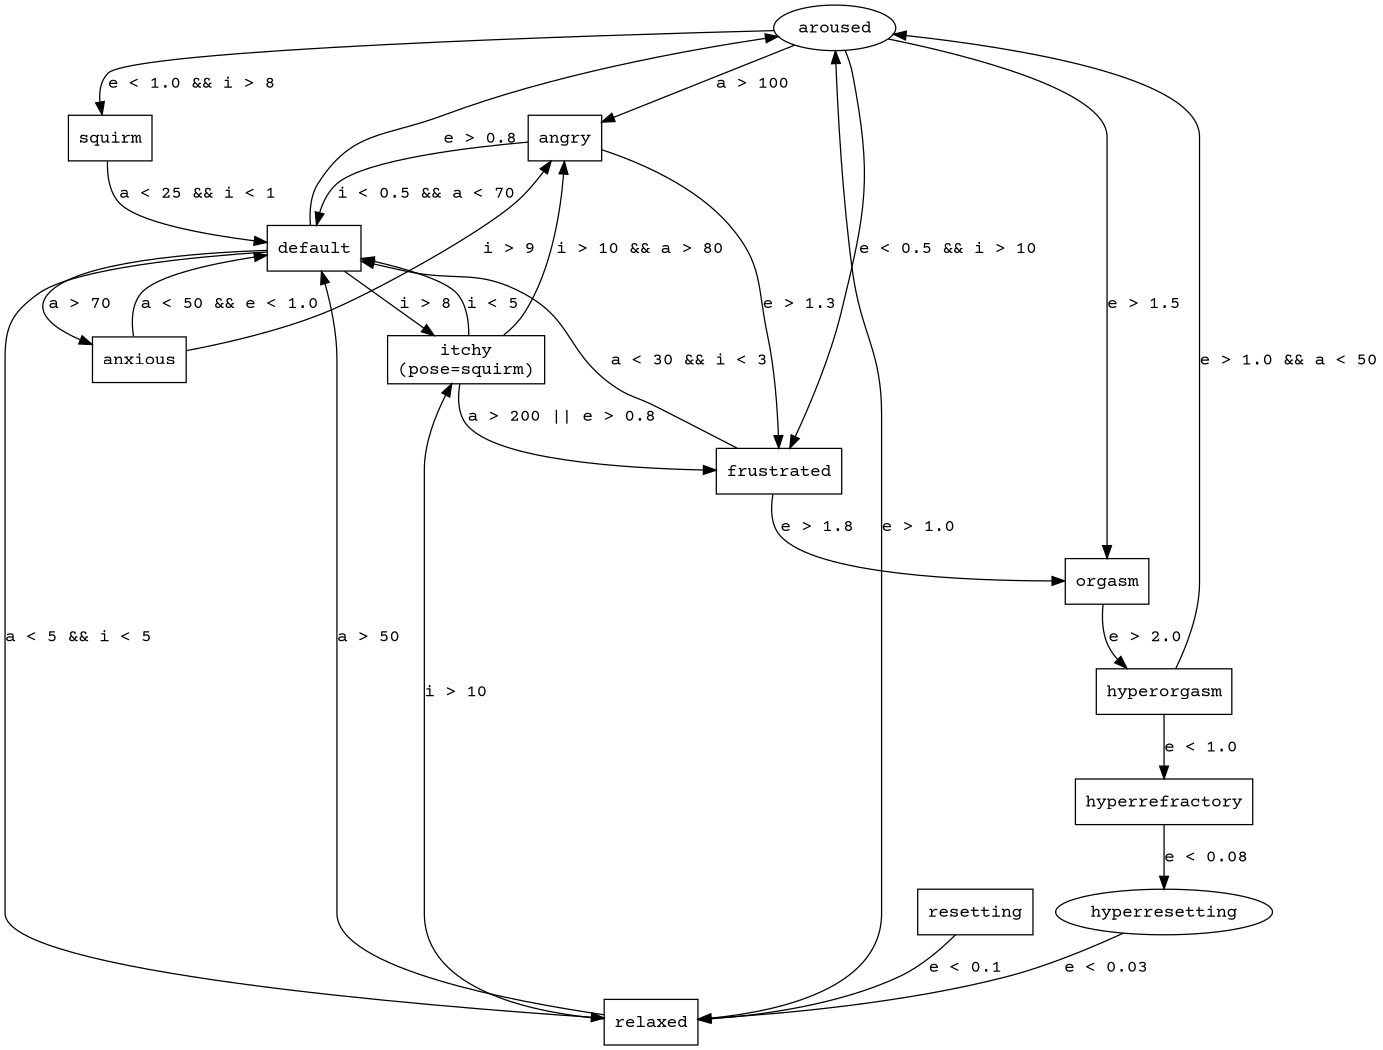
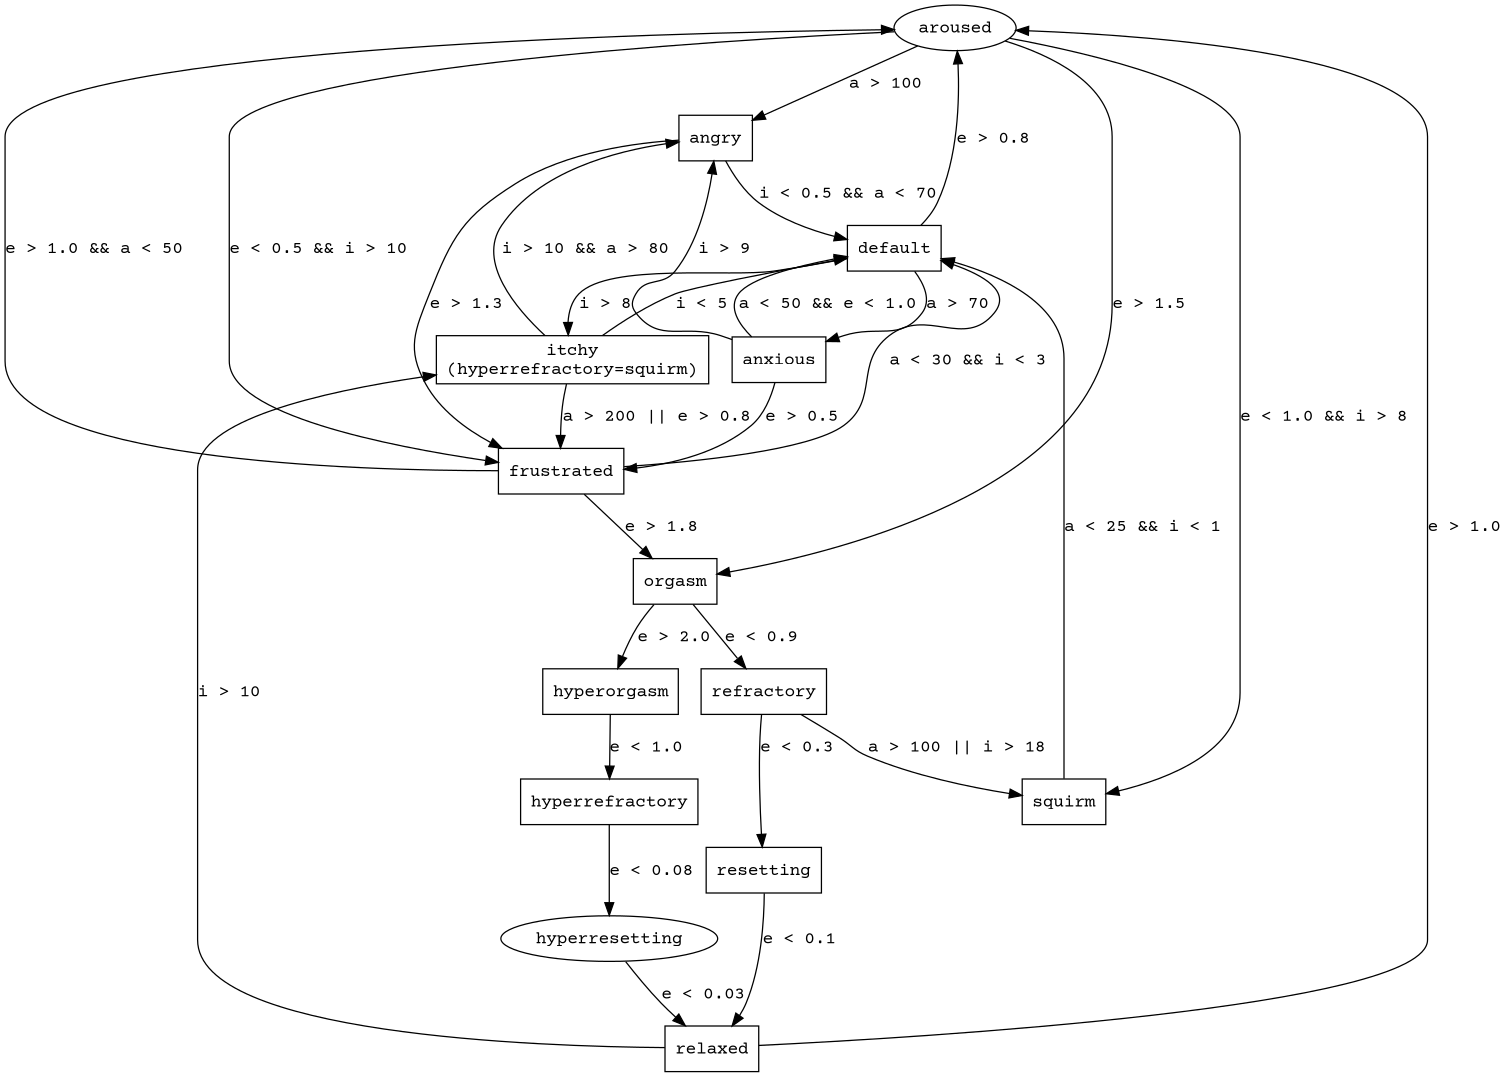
(1200, 243) -> (63, 98)
(466, 360) -> (573, 360)
none -> (720, 445)
none -> (764, 692)
(337, 746) -> none
(5, 782) -> none
